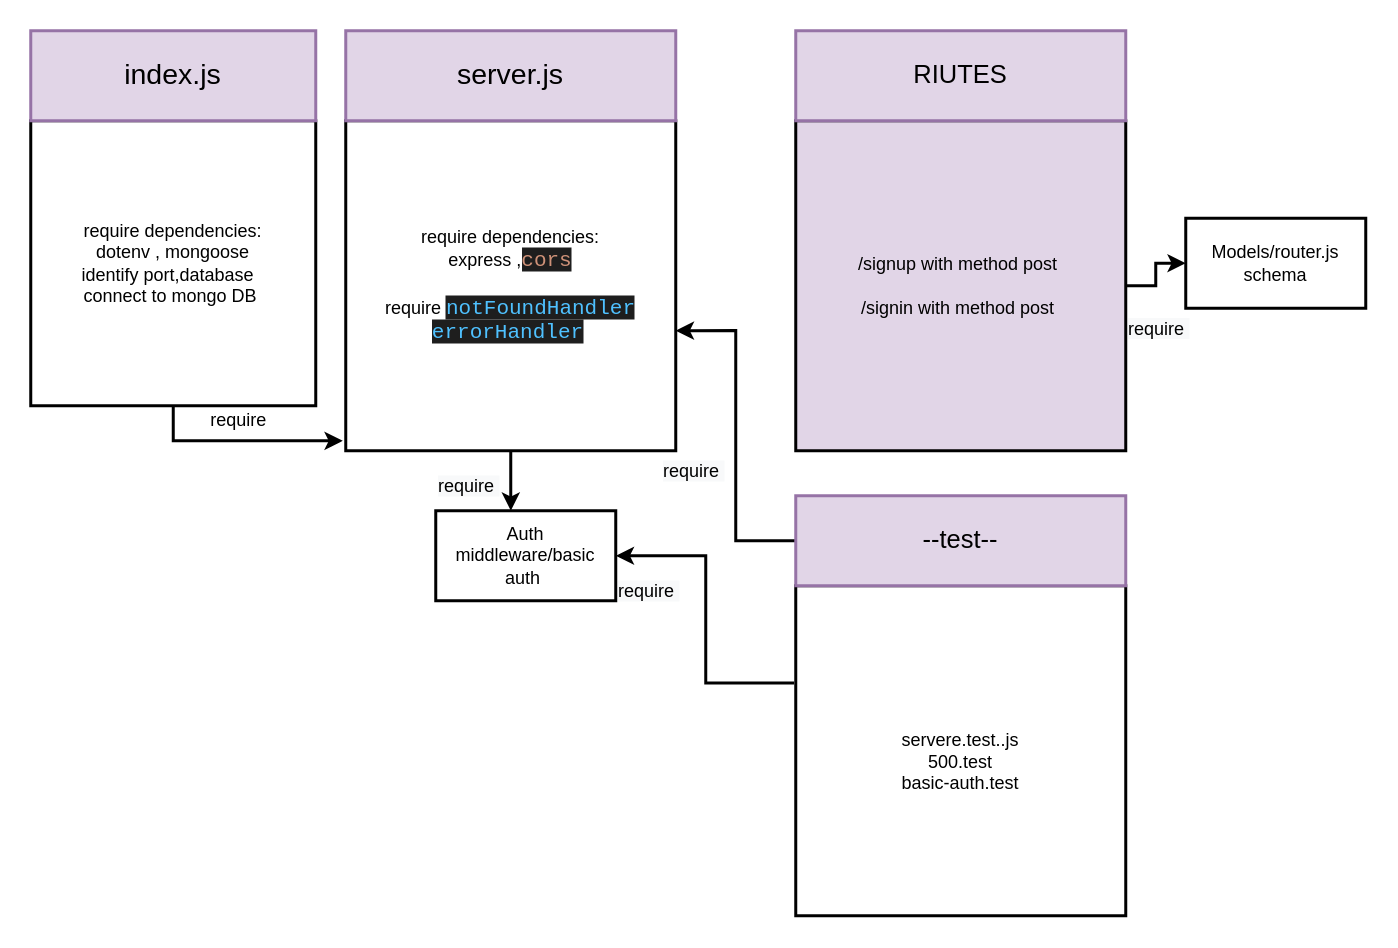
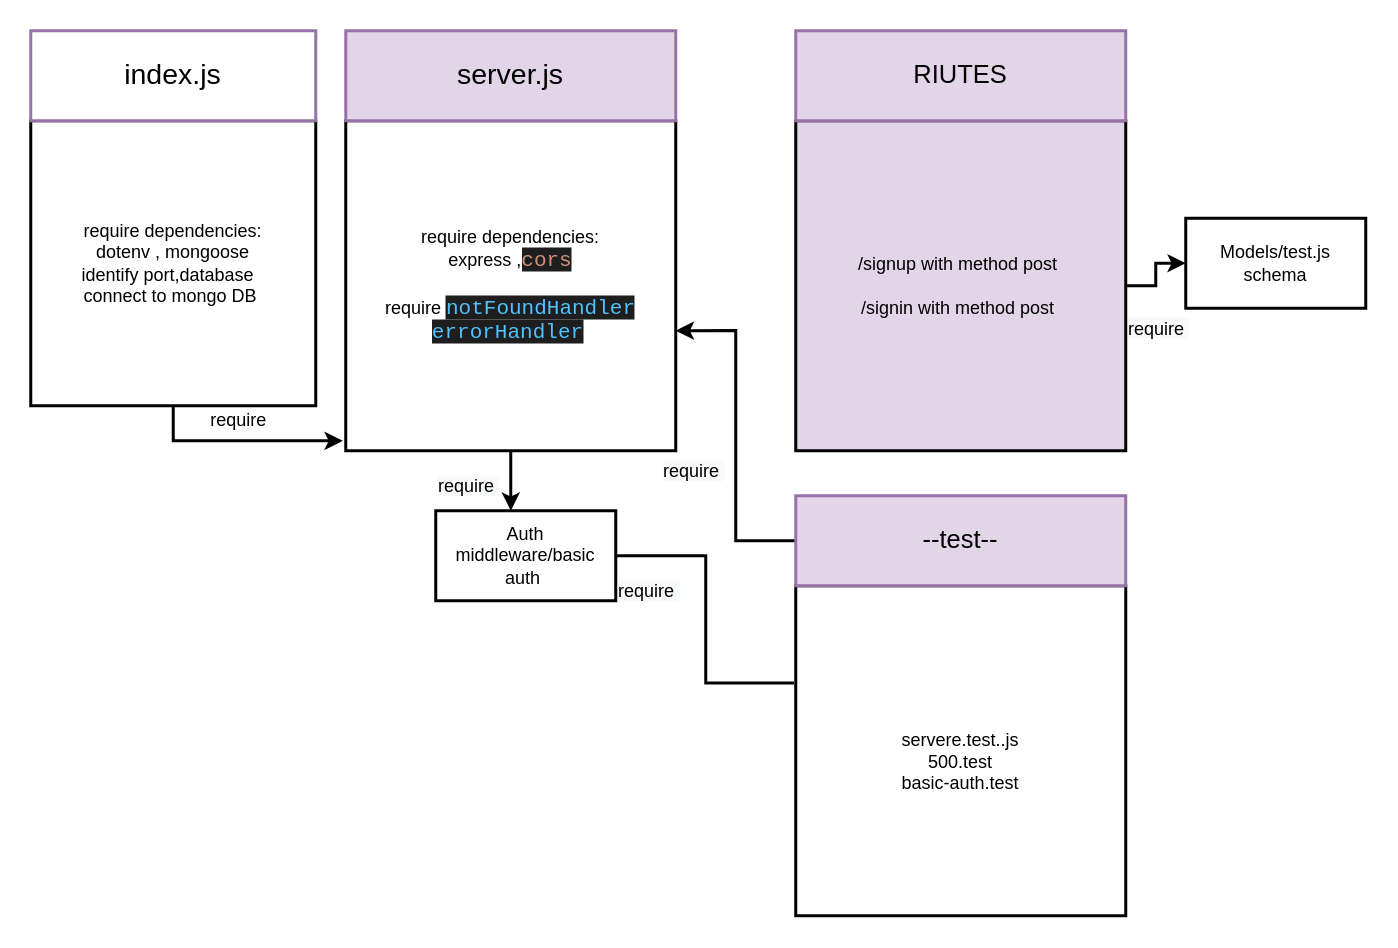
(173, 76) -> (173, 76)
(1276, 263) -> (1276, 263)
(630, 556) -> (624, 556)
